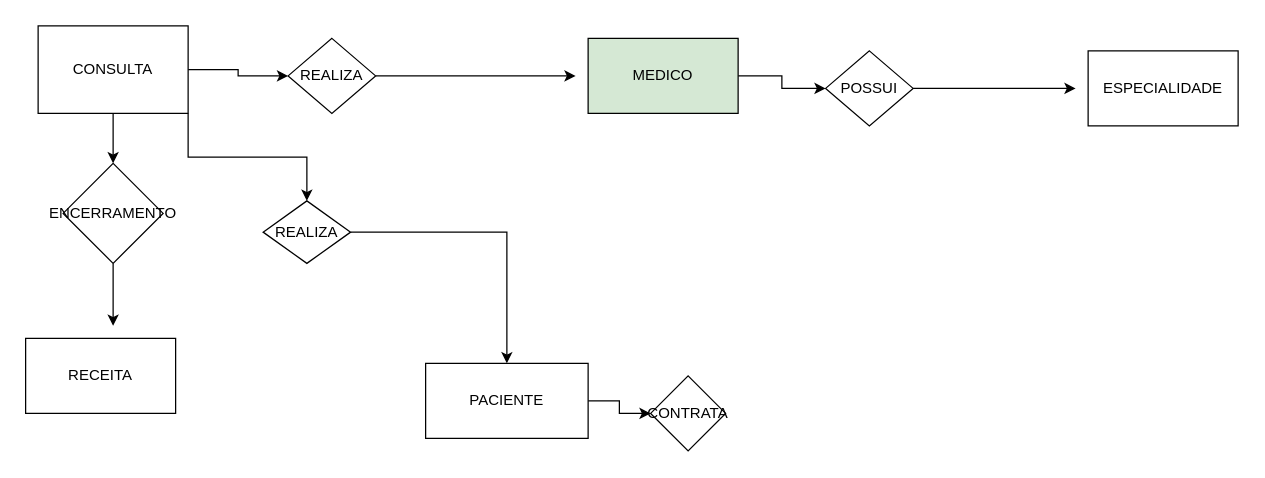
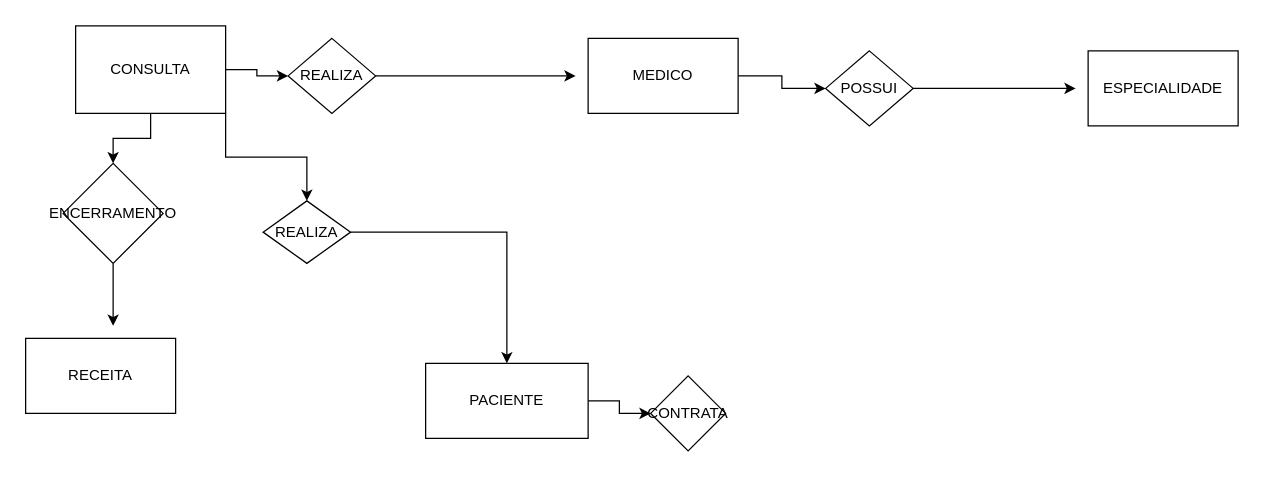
(113, 69) -> (151, 69)
(663, 76) -> (663, 76)
